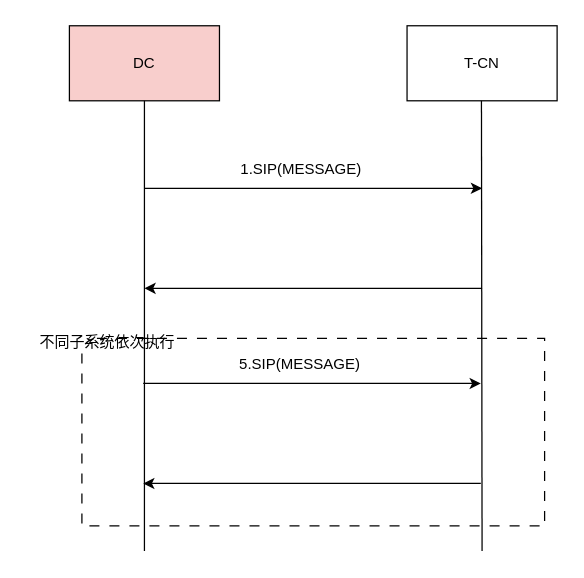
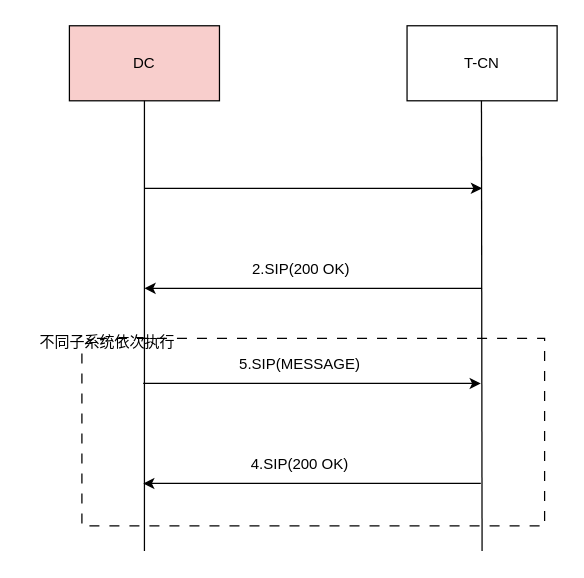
(301, 169) -> none
none -> (301, 269)
none -> (299, 464)
